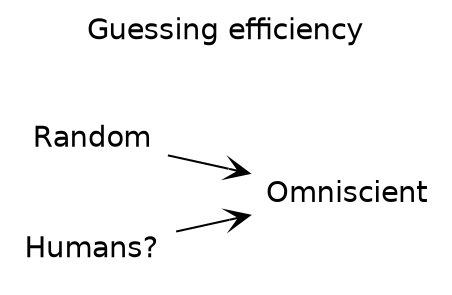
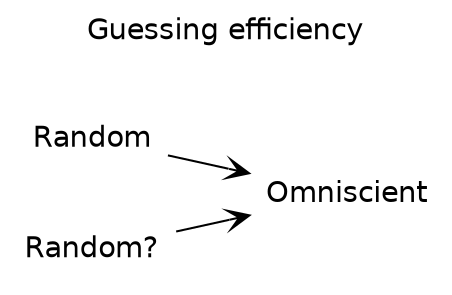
(92, 250) -> (92, 250)
